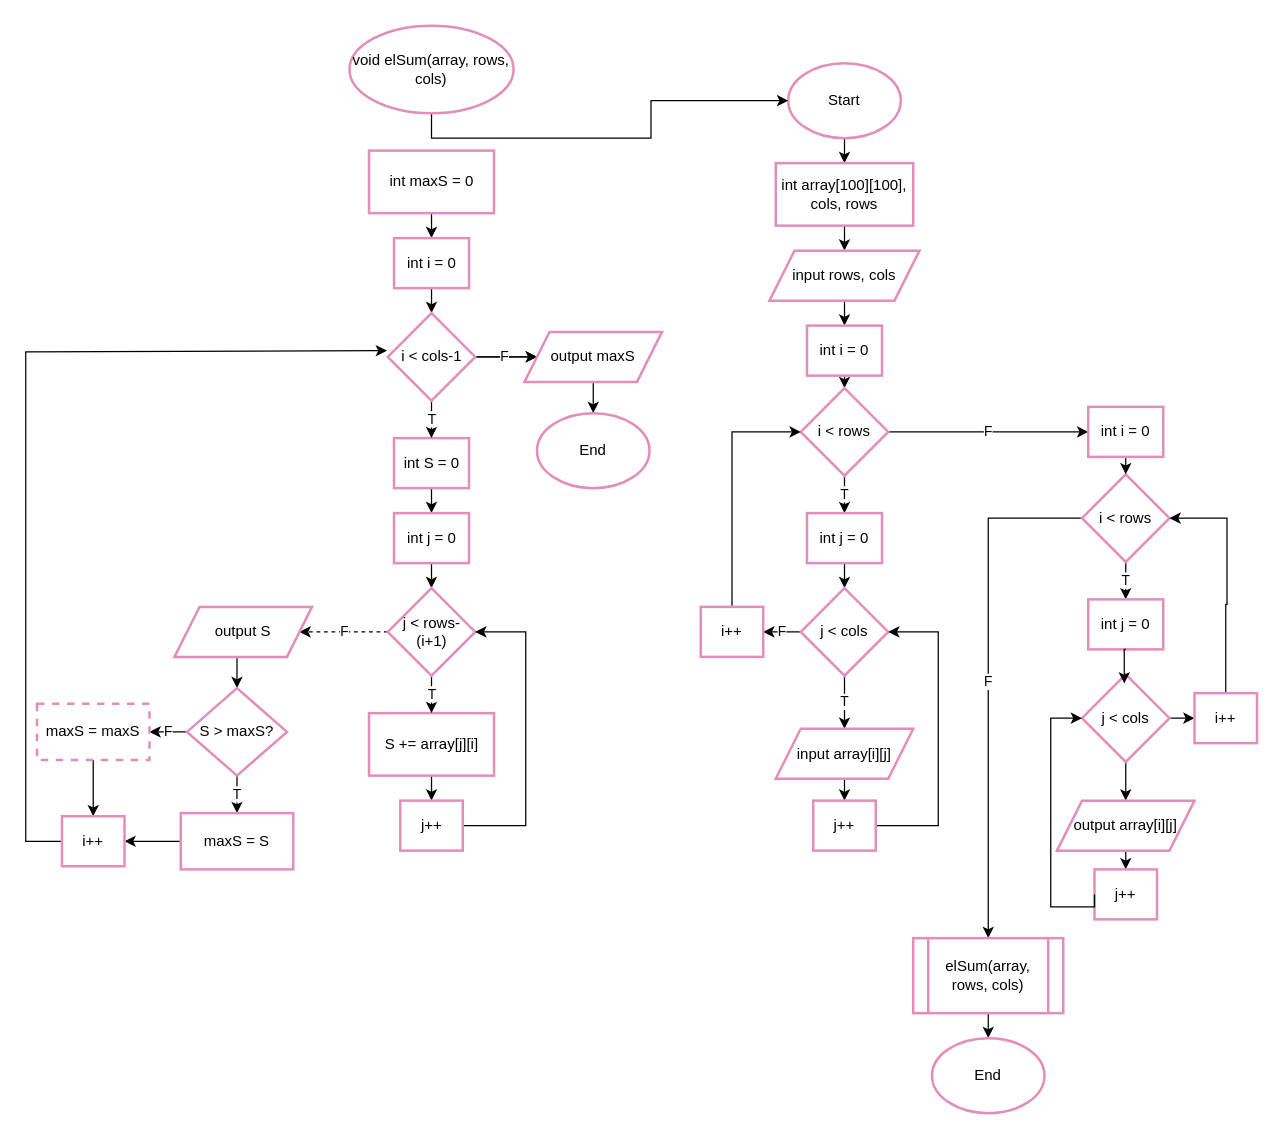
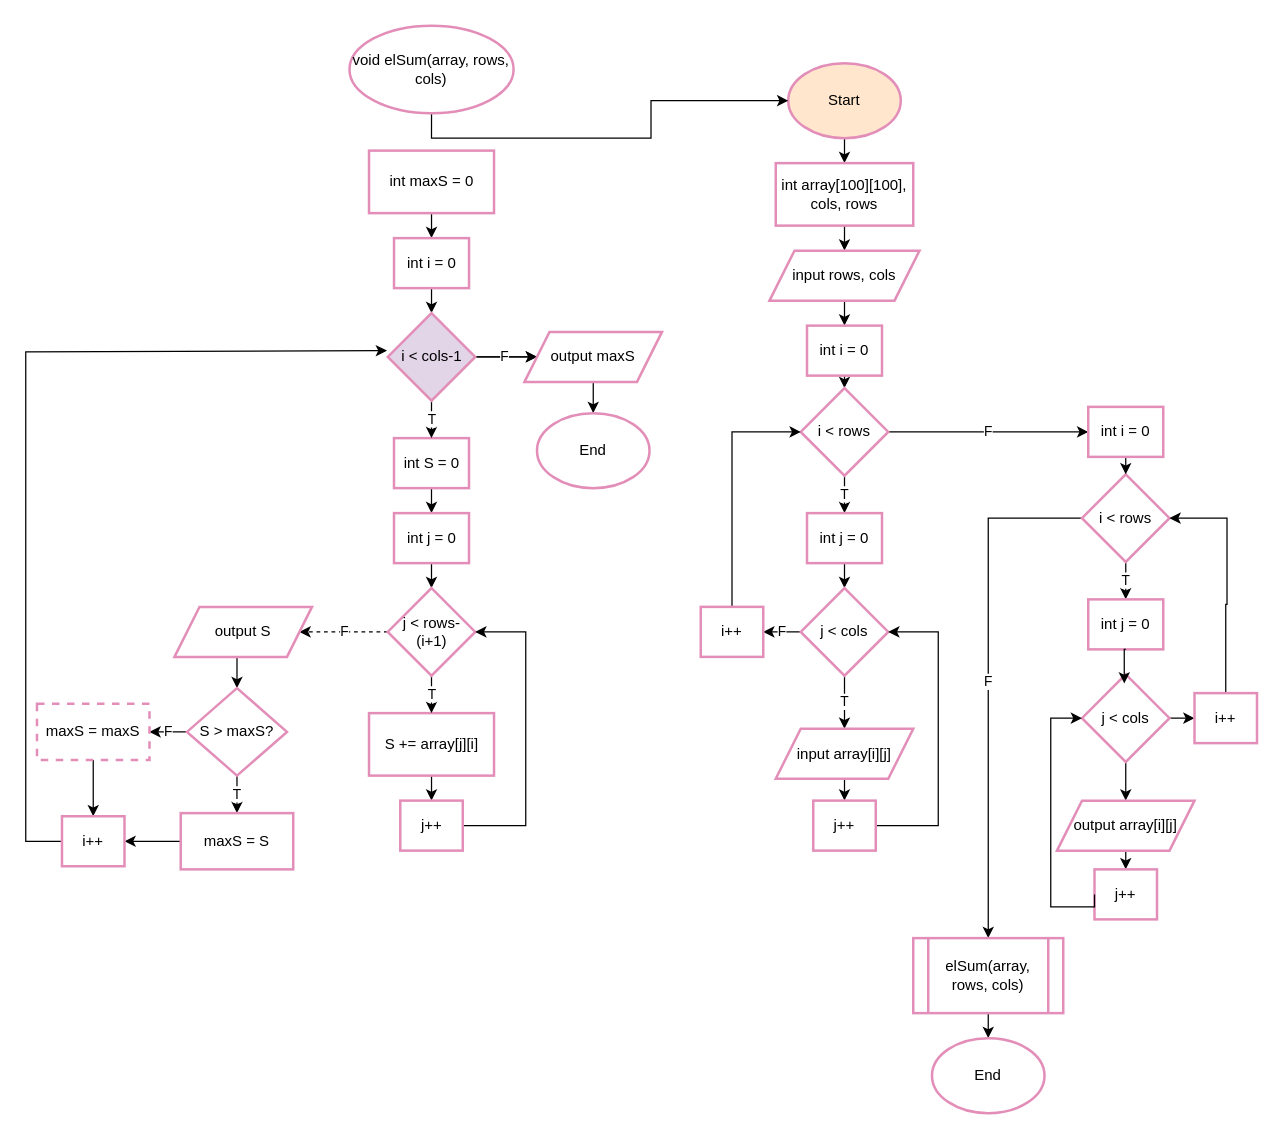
(844, 101) -> (844, 101)
(431, 357) -> (431, 357)
